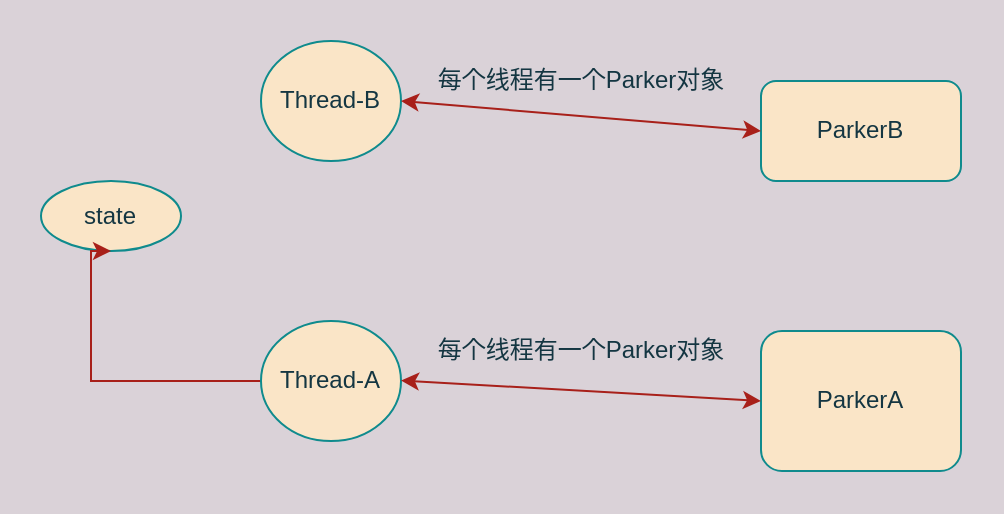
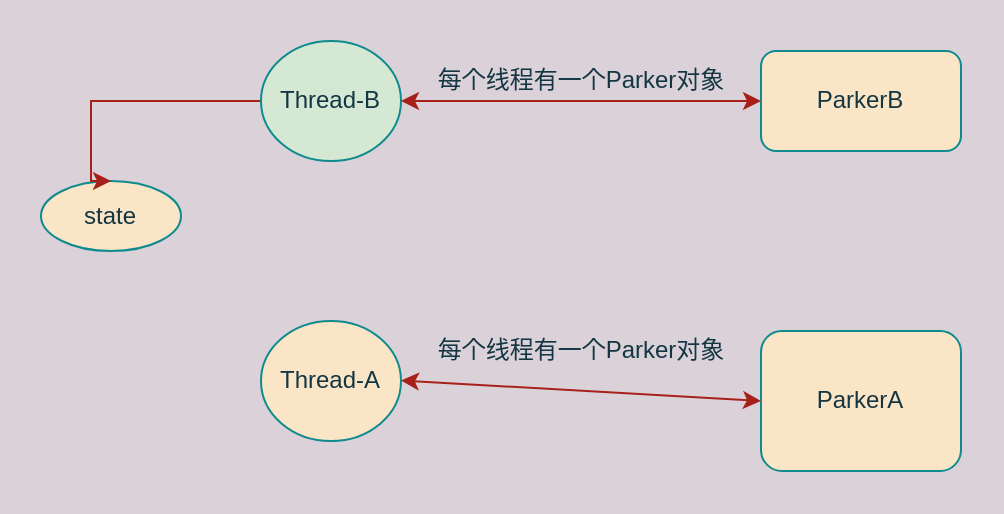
none -> (133, 101)
(331, 101) -> (331, 101)
(861, 131) -> (861, 101)
(108, 381) -> none
